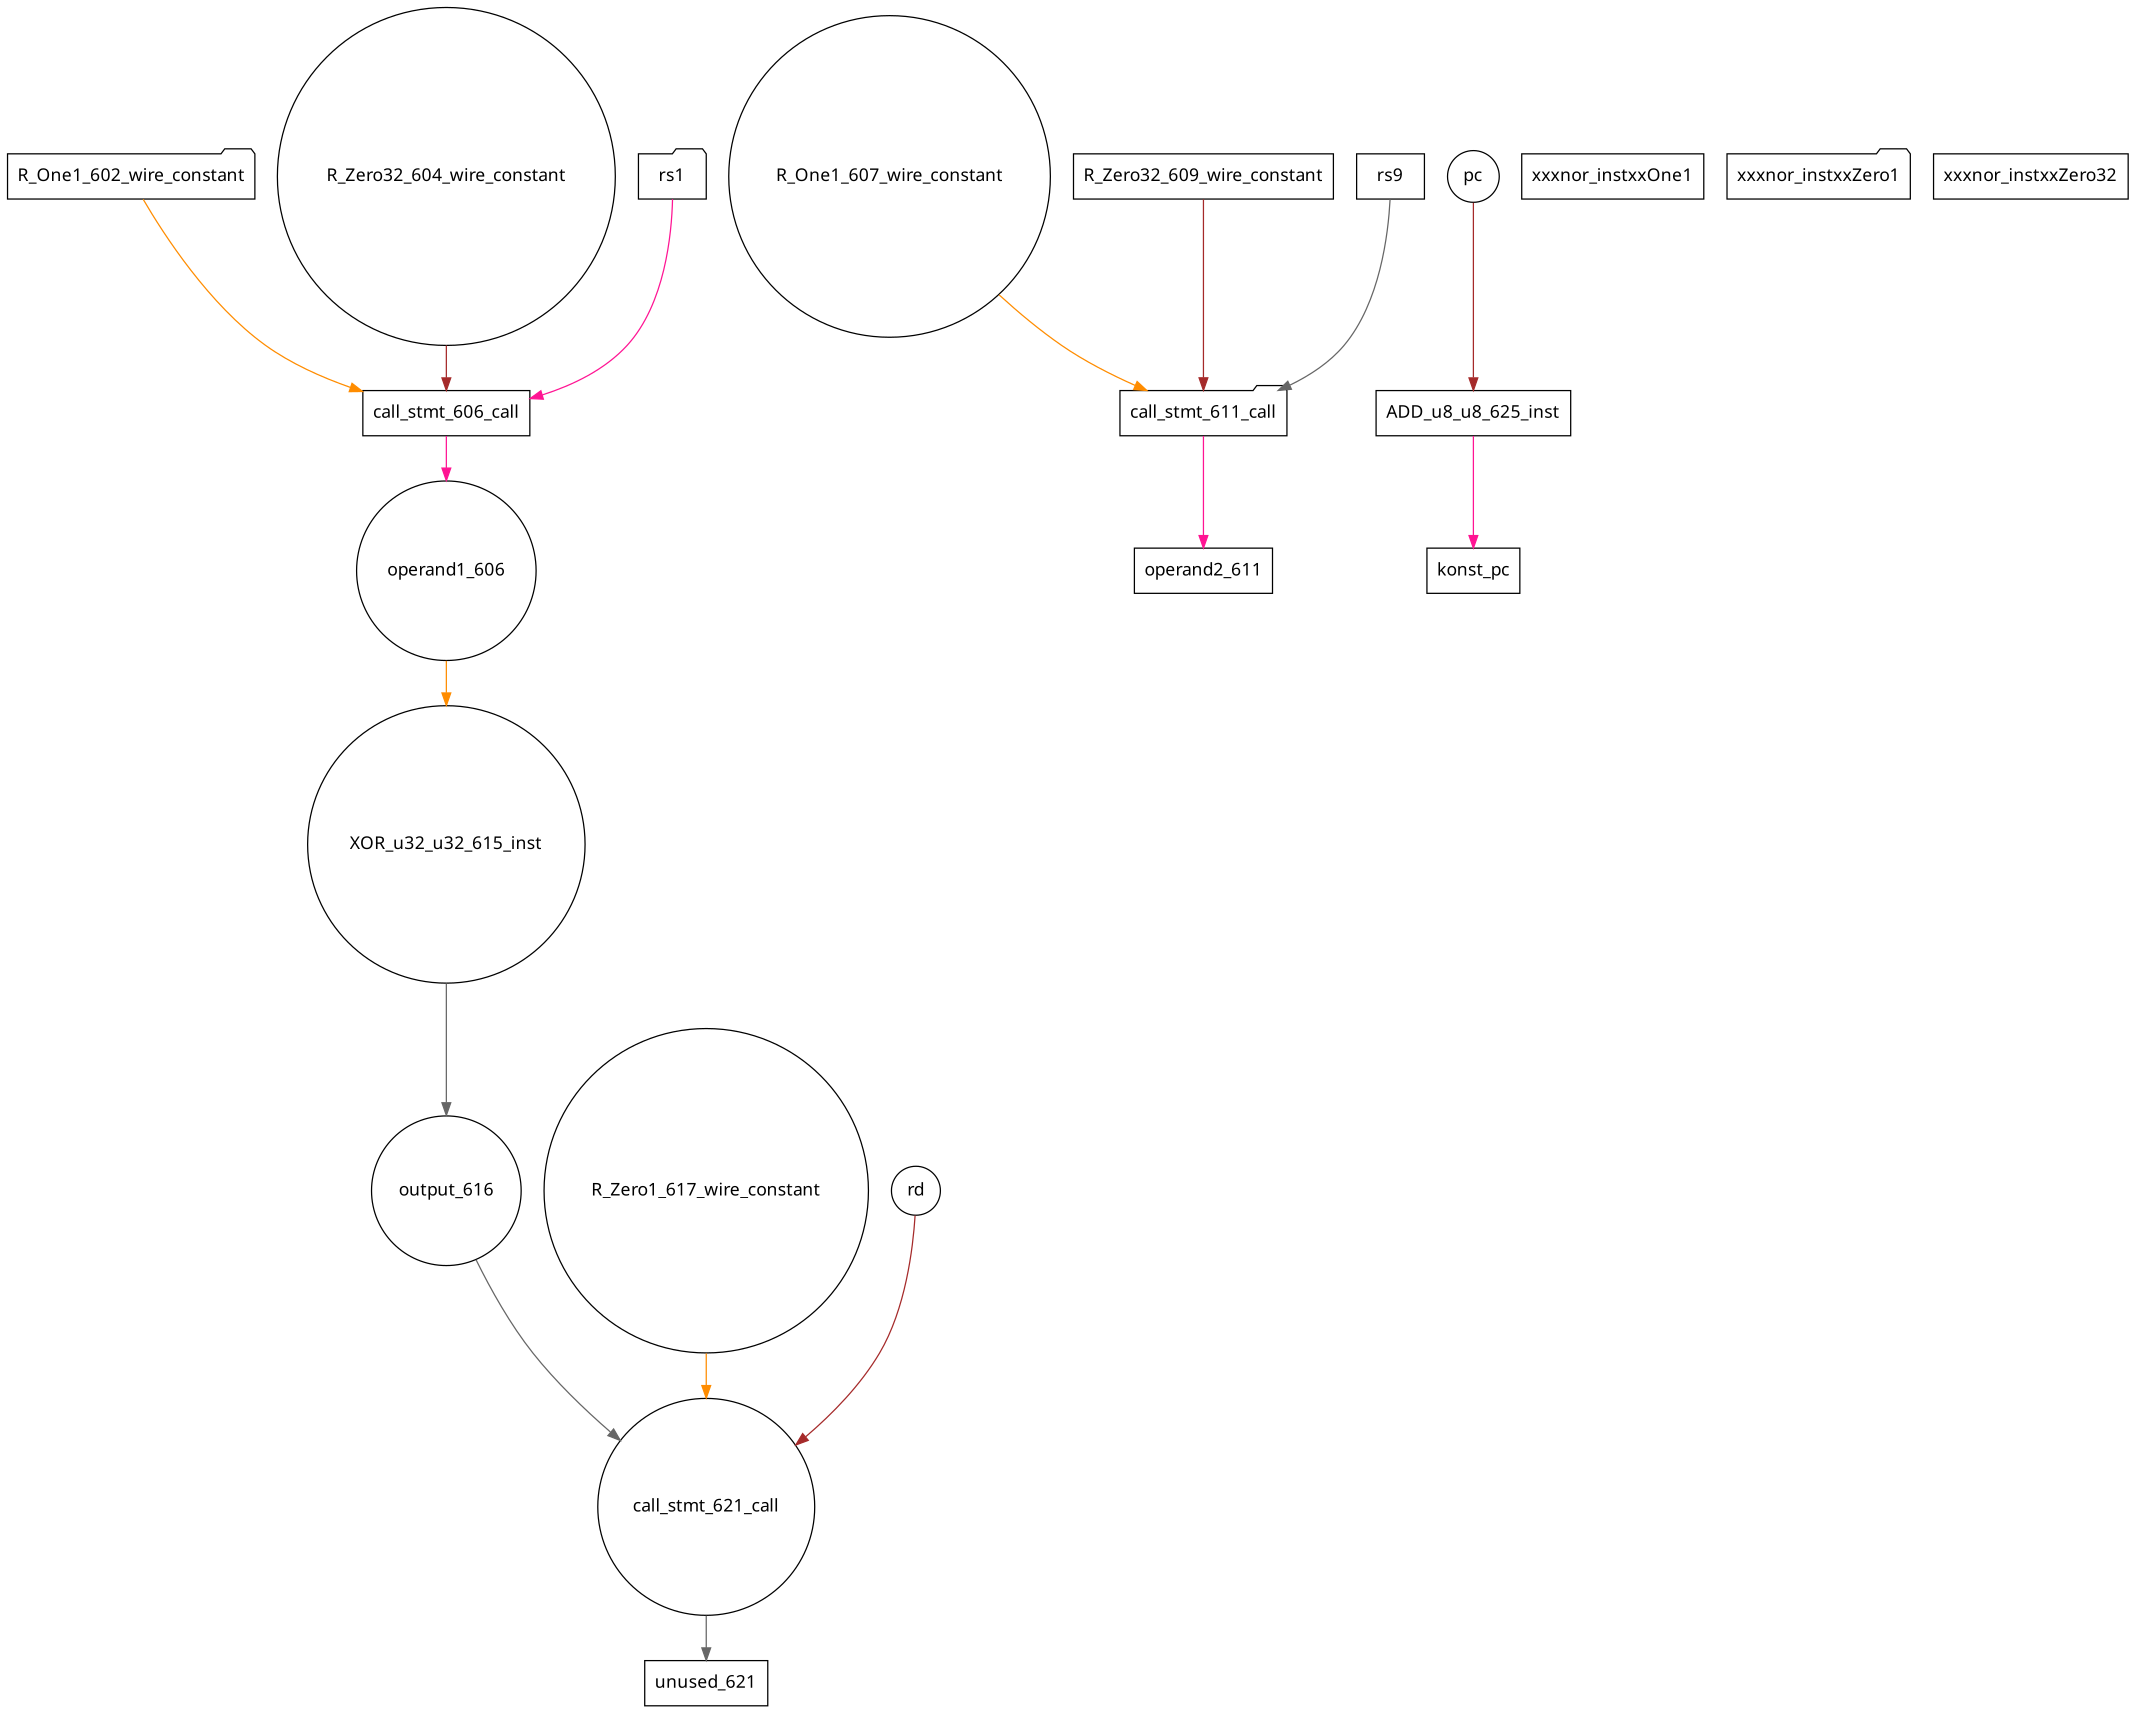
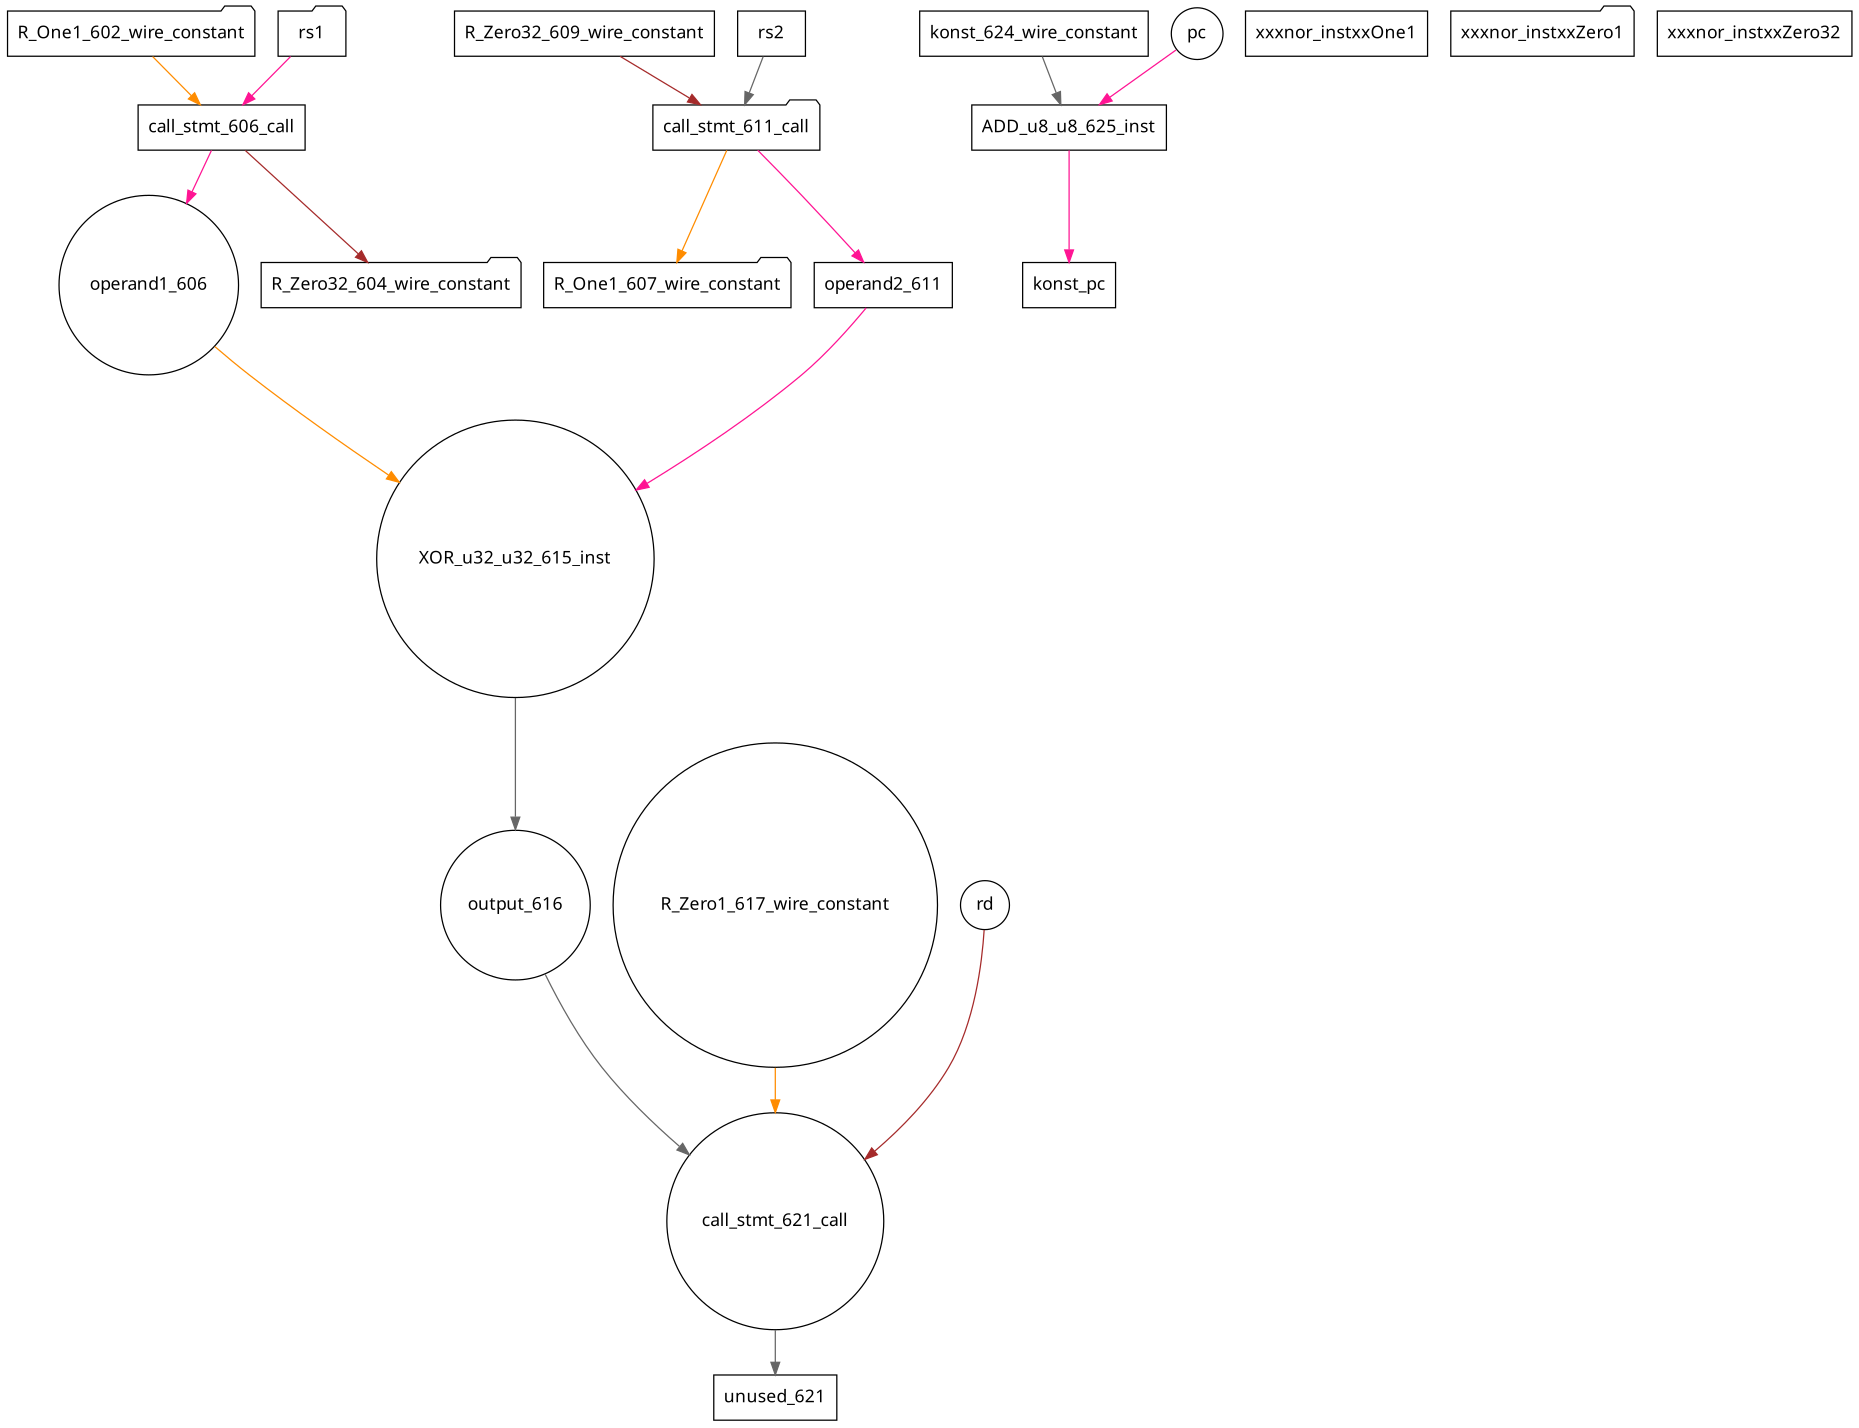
none -> (1034, 34)
(446, 176) -> (391, 285)
(890, 176) -> (667, 285)
(1391, 176) -> (772, 34)
(1473, 290) -> (1143, 74)
(1063, 346) -> (704, 201)
(446, 362) -> (302, 202)
none -> (764, 405)
